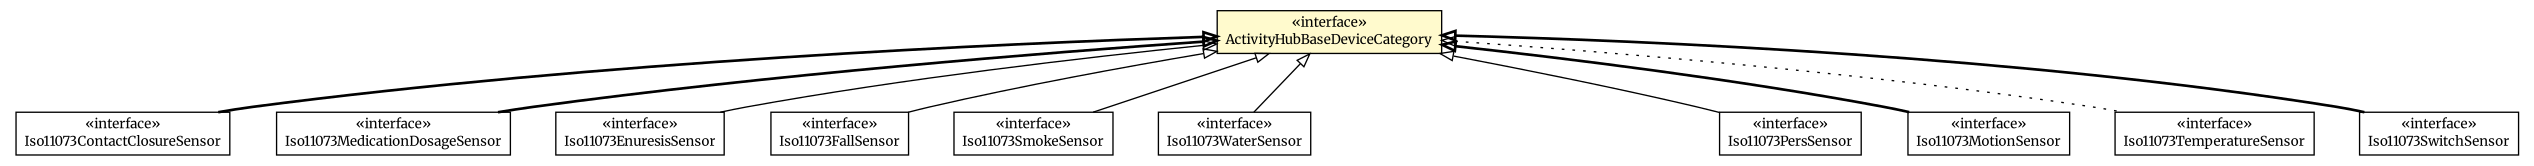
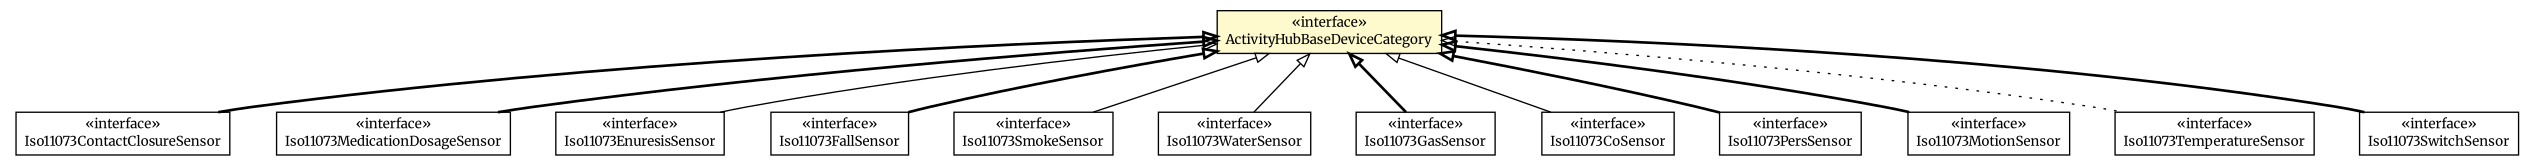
(1055, 80) -> (1055, 80)
(1587, 83) -> (1587, 83)
none -> (1426, 134)
none -> (1607, 134)
